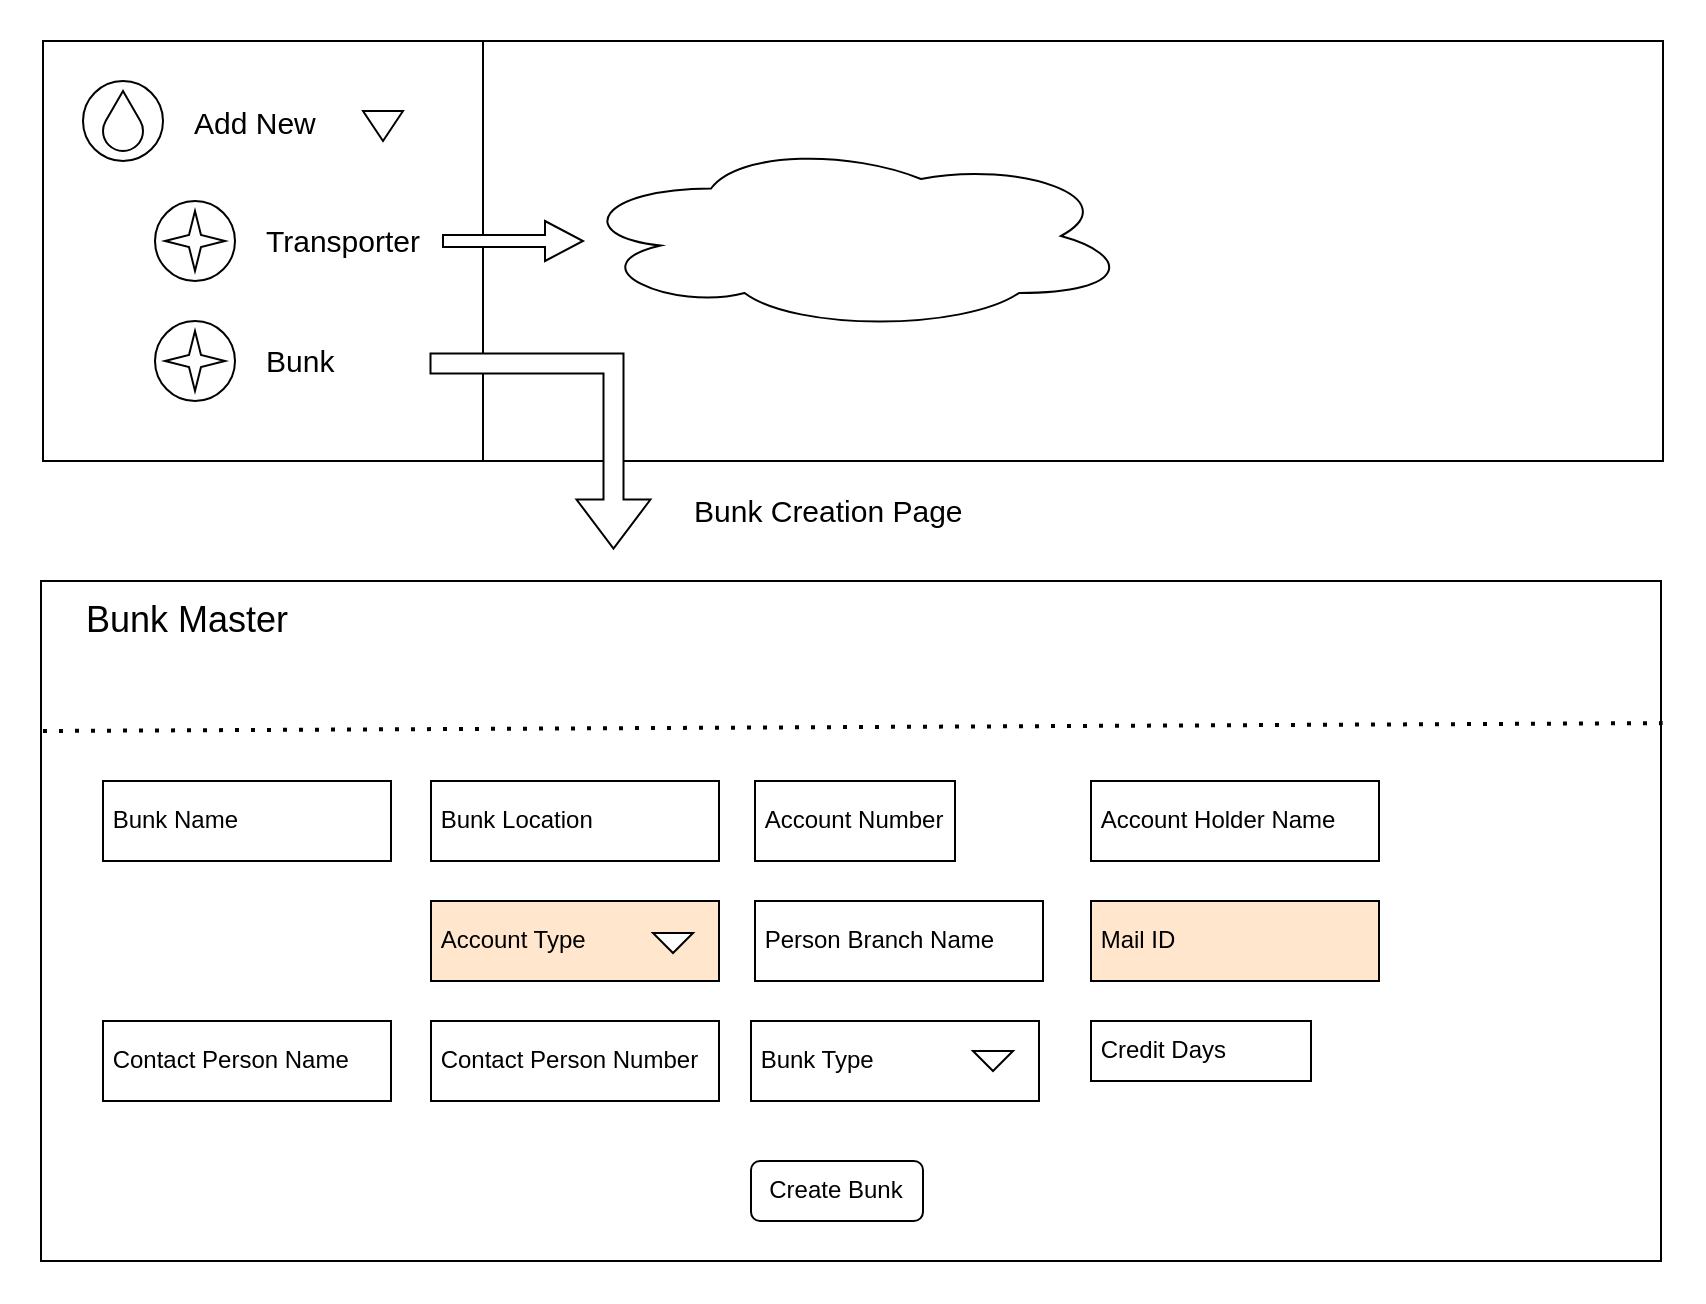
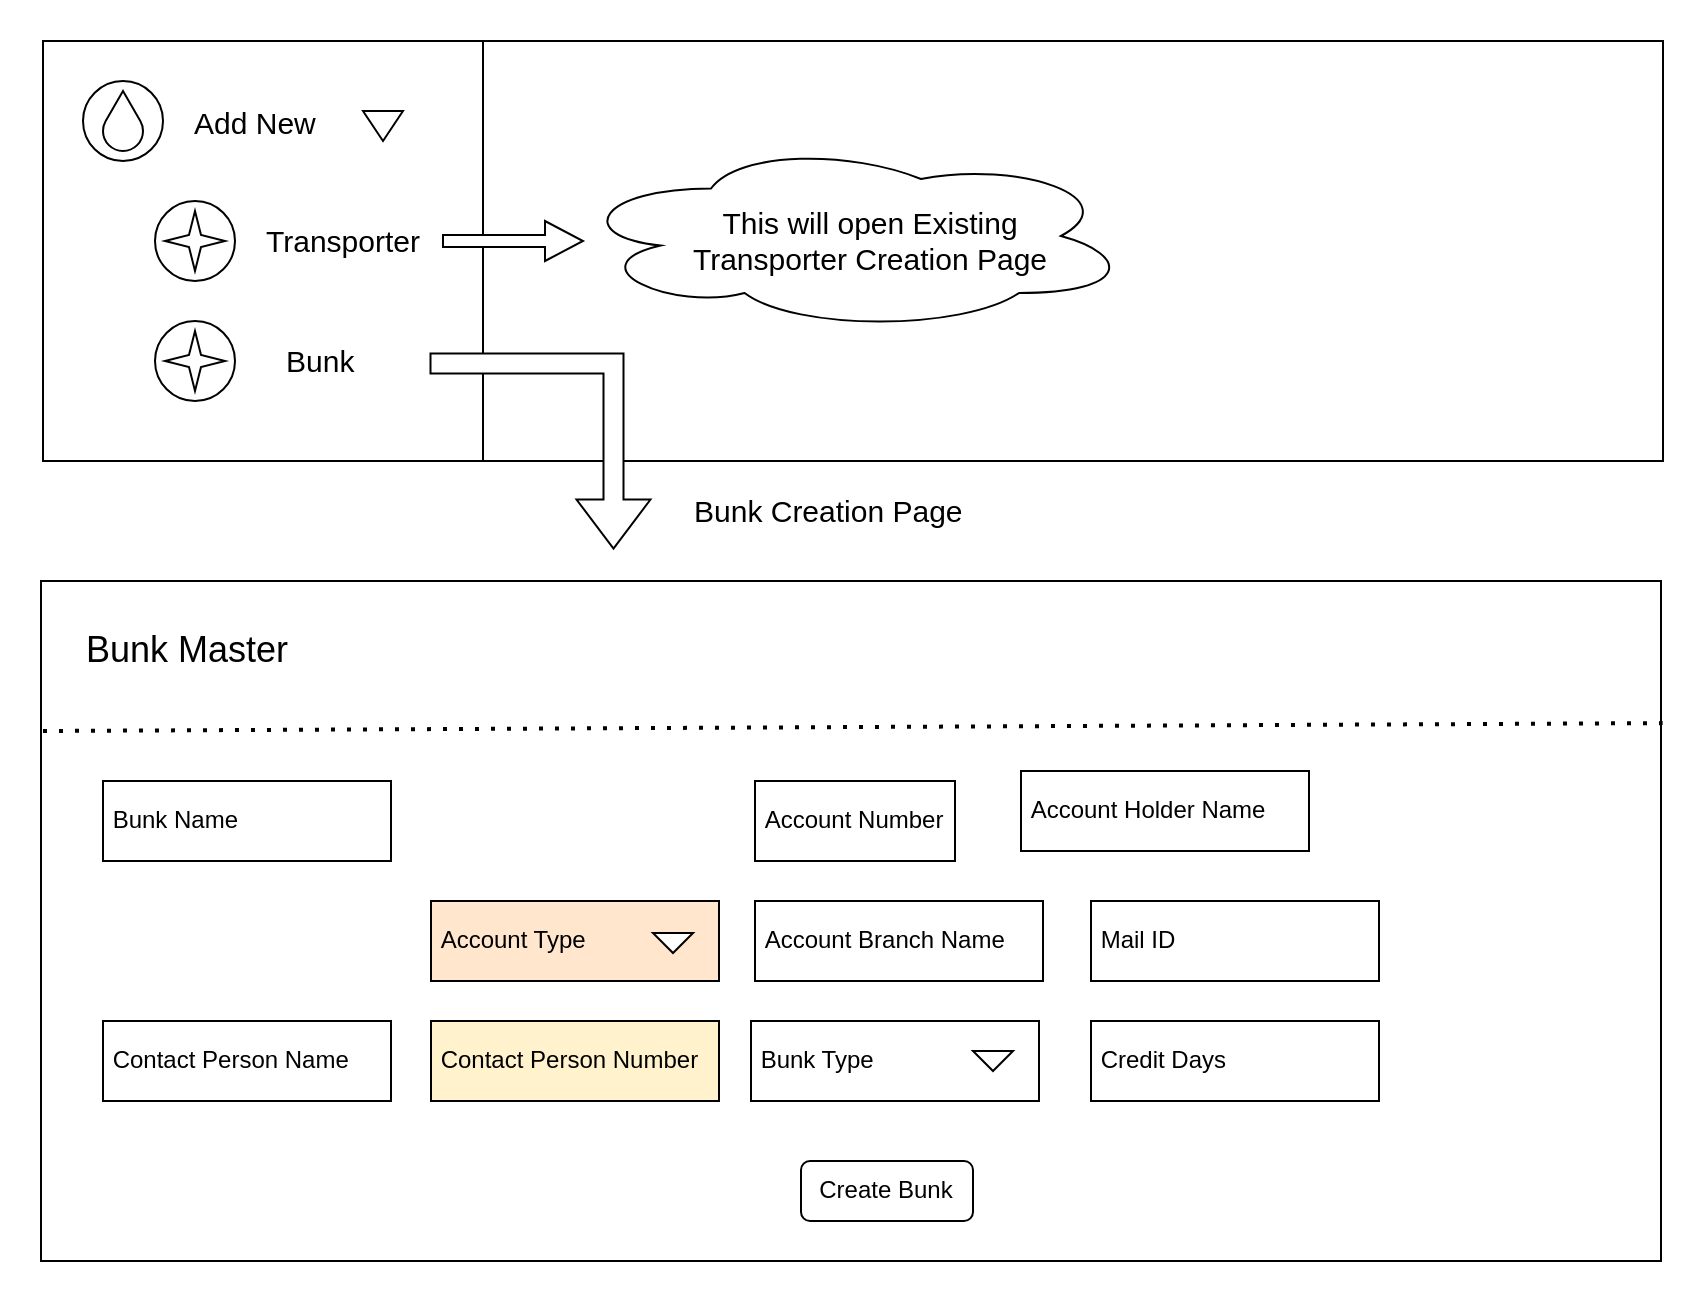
none -> (871, 241)
(333, 361) -> (353, 361)
(229, 621) -> (229, 651)
(575, 821) -> none
(1235, 821) -> (1165, 811)
(874, 941) -> (880, 941)
(1235, 941) -> (1235, 941)
(1201, 1051) -> (1235, 1061)
(575, 1061) -> (575, 1061)
(837, 1191) -> (887, 1191)
